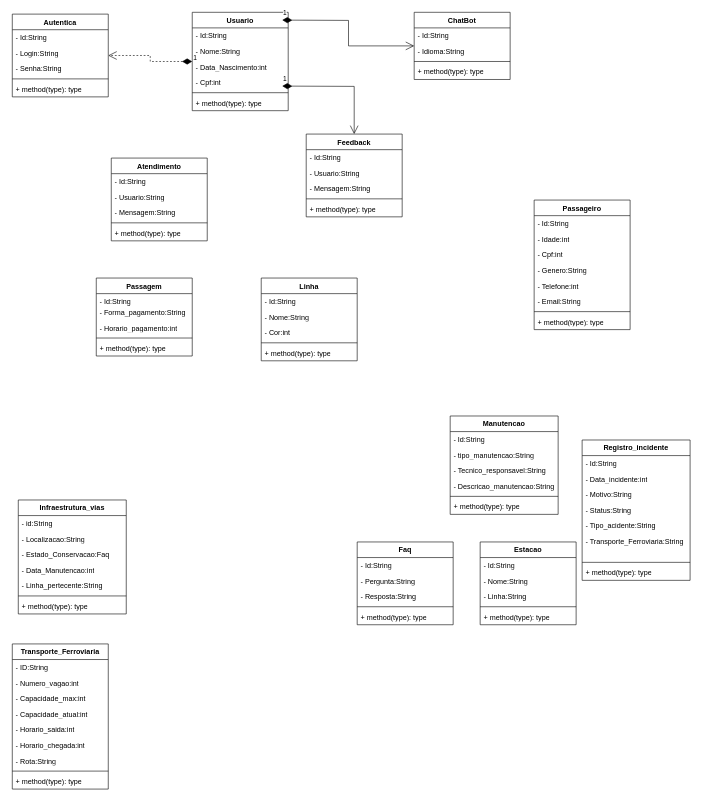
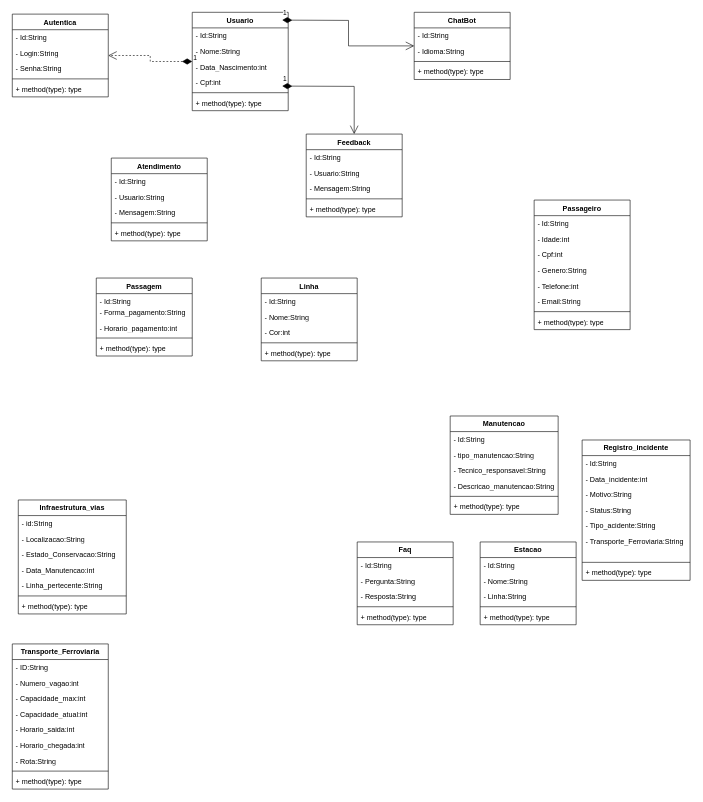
(68, 555) -> (73, 560)
